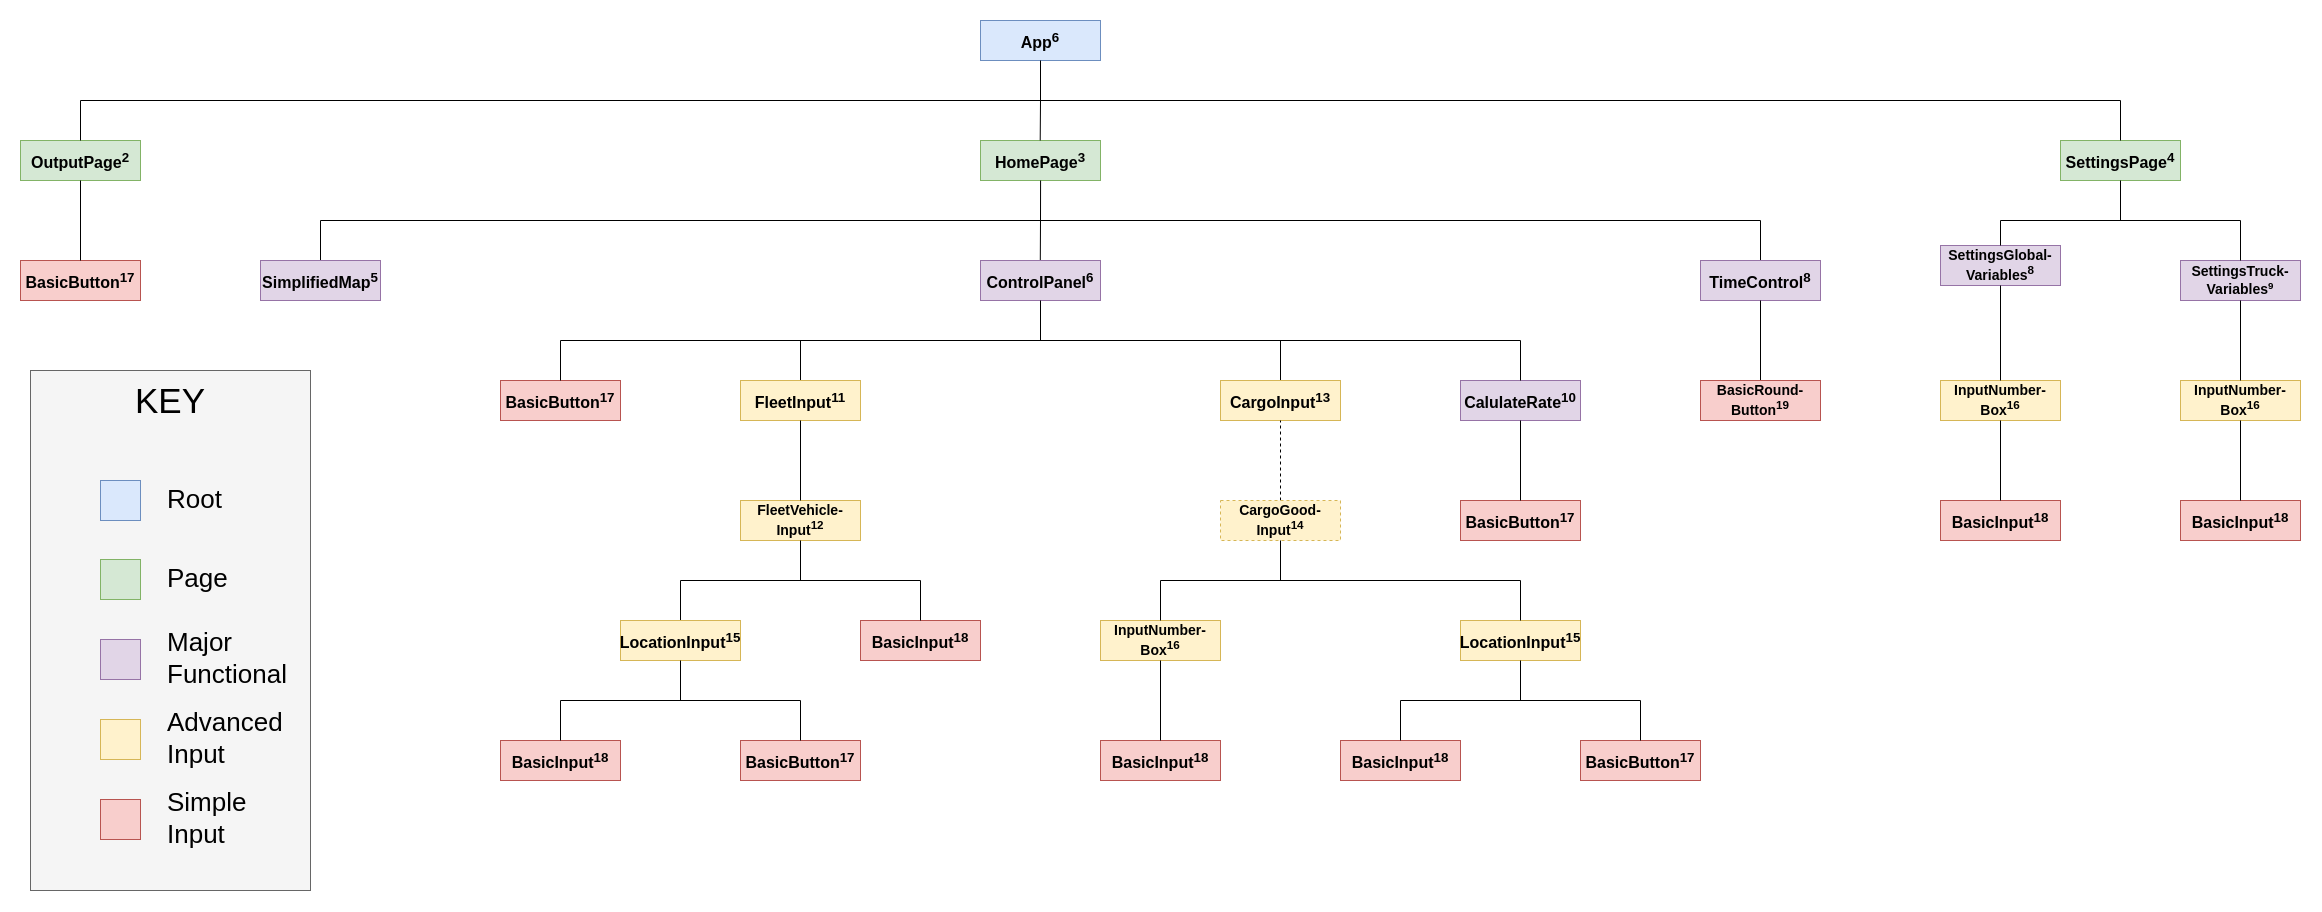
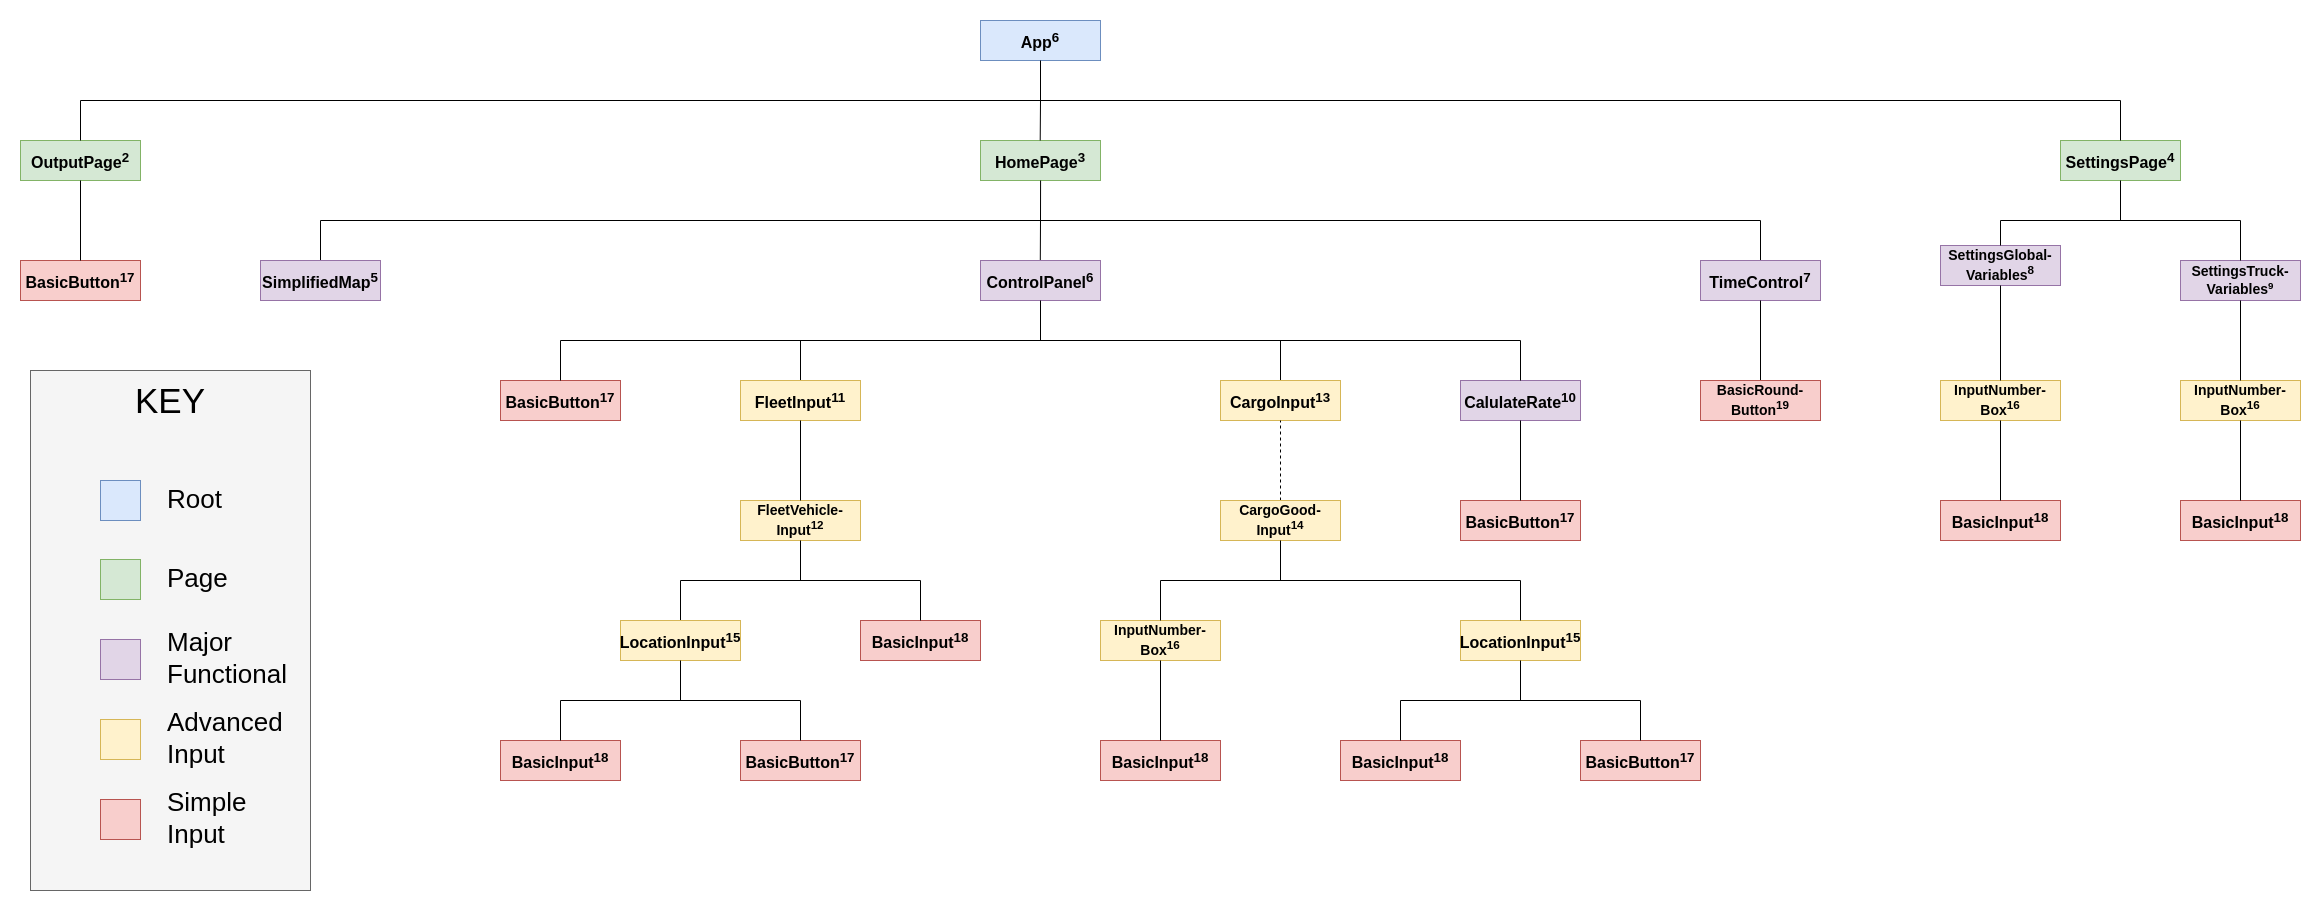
(1761, 281) -> (1761, 281)
(1281, 521) -> (1281, 521)
